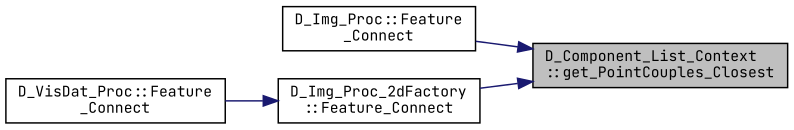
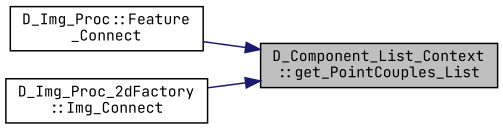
(660, 66) -> (379, 66)
(116, 101) -> none
(379, 101) -> (107, 101)
